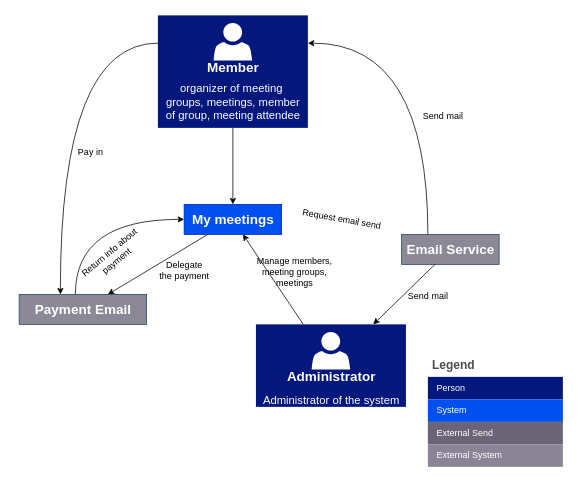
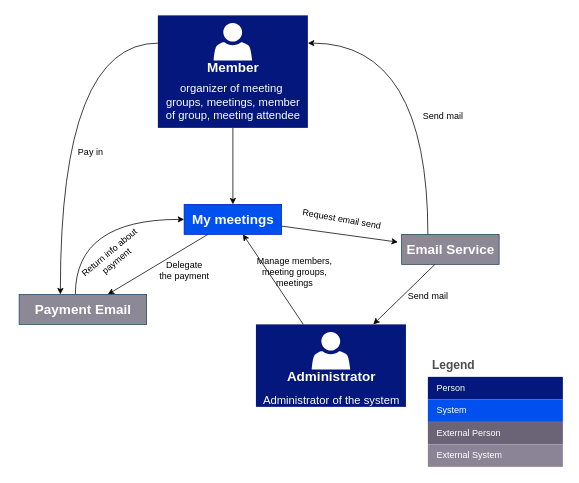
none -> (337, 234)
(467, 433) -> (472, 433)
